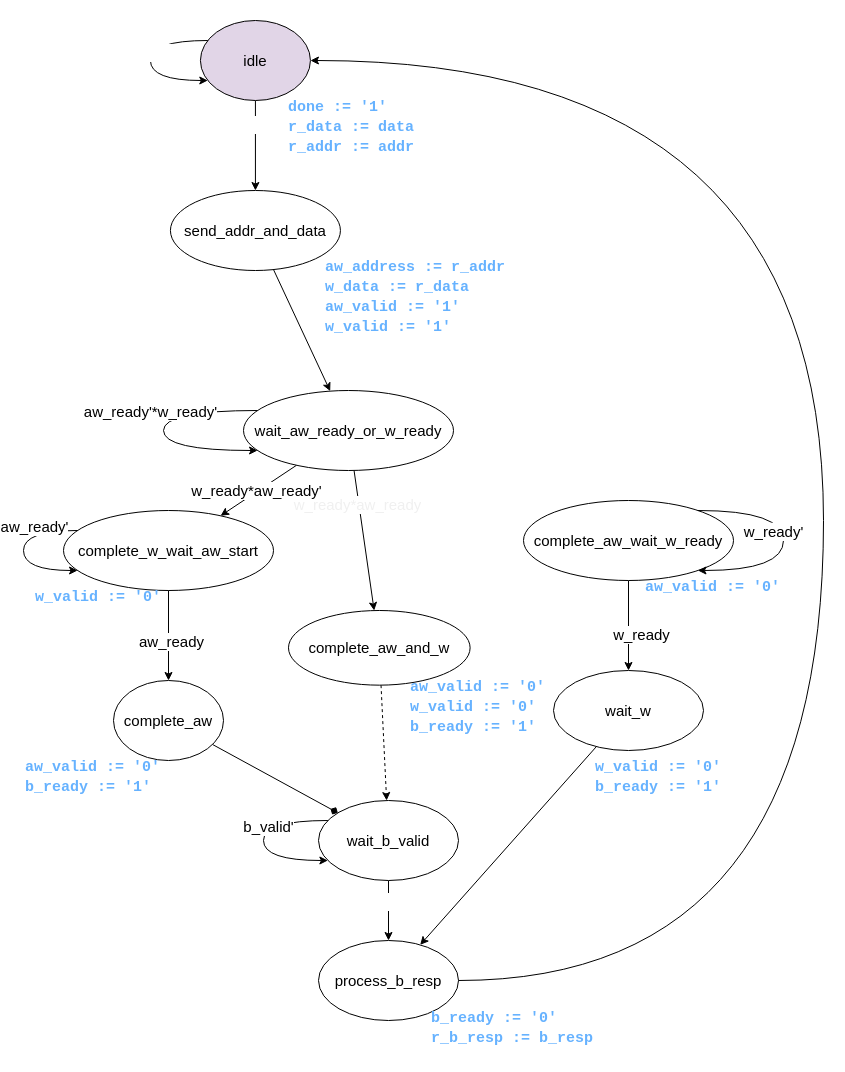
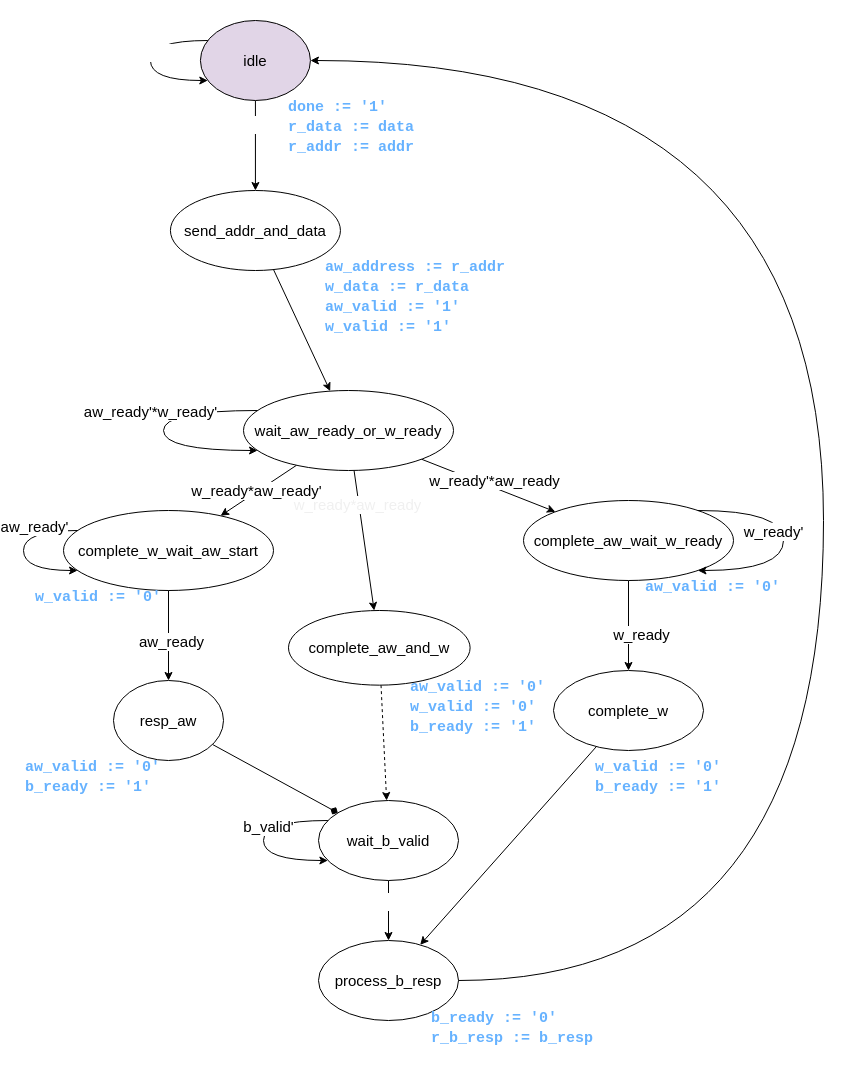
none -> (523, 499)
(629, 711) -> (629, 711)
(169, 721) -> (169, 721)
